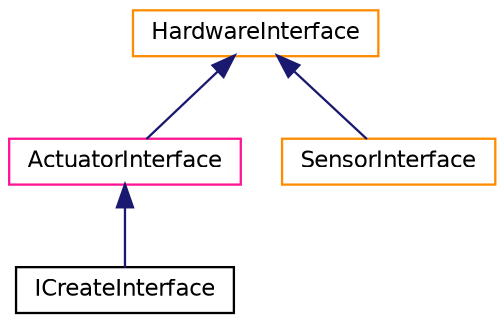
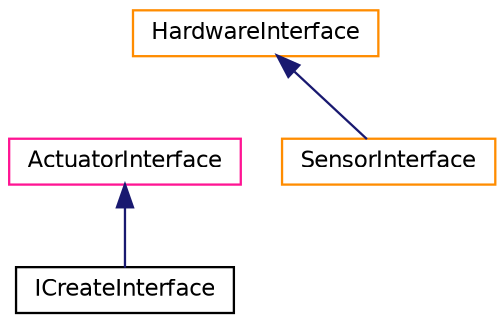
(182, 105) -> none
